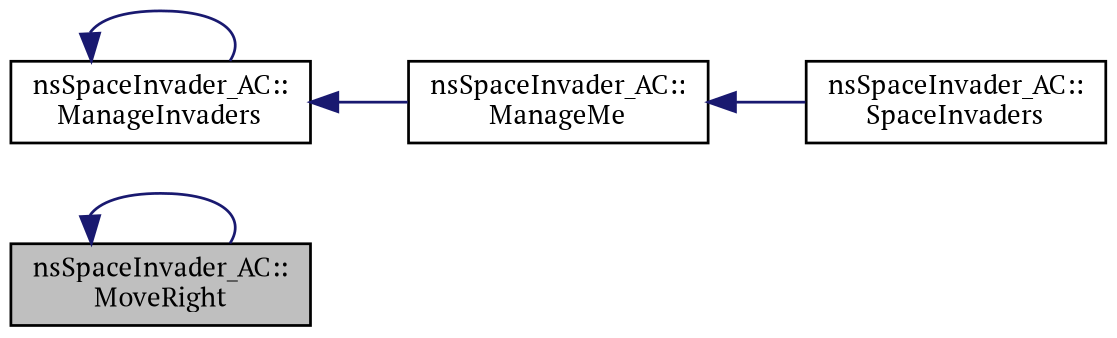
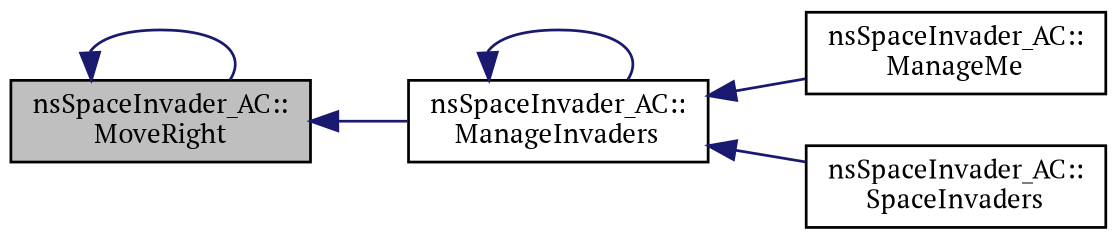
(771, 102) -> (770, 156)
none -> (373, 121)
